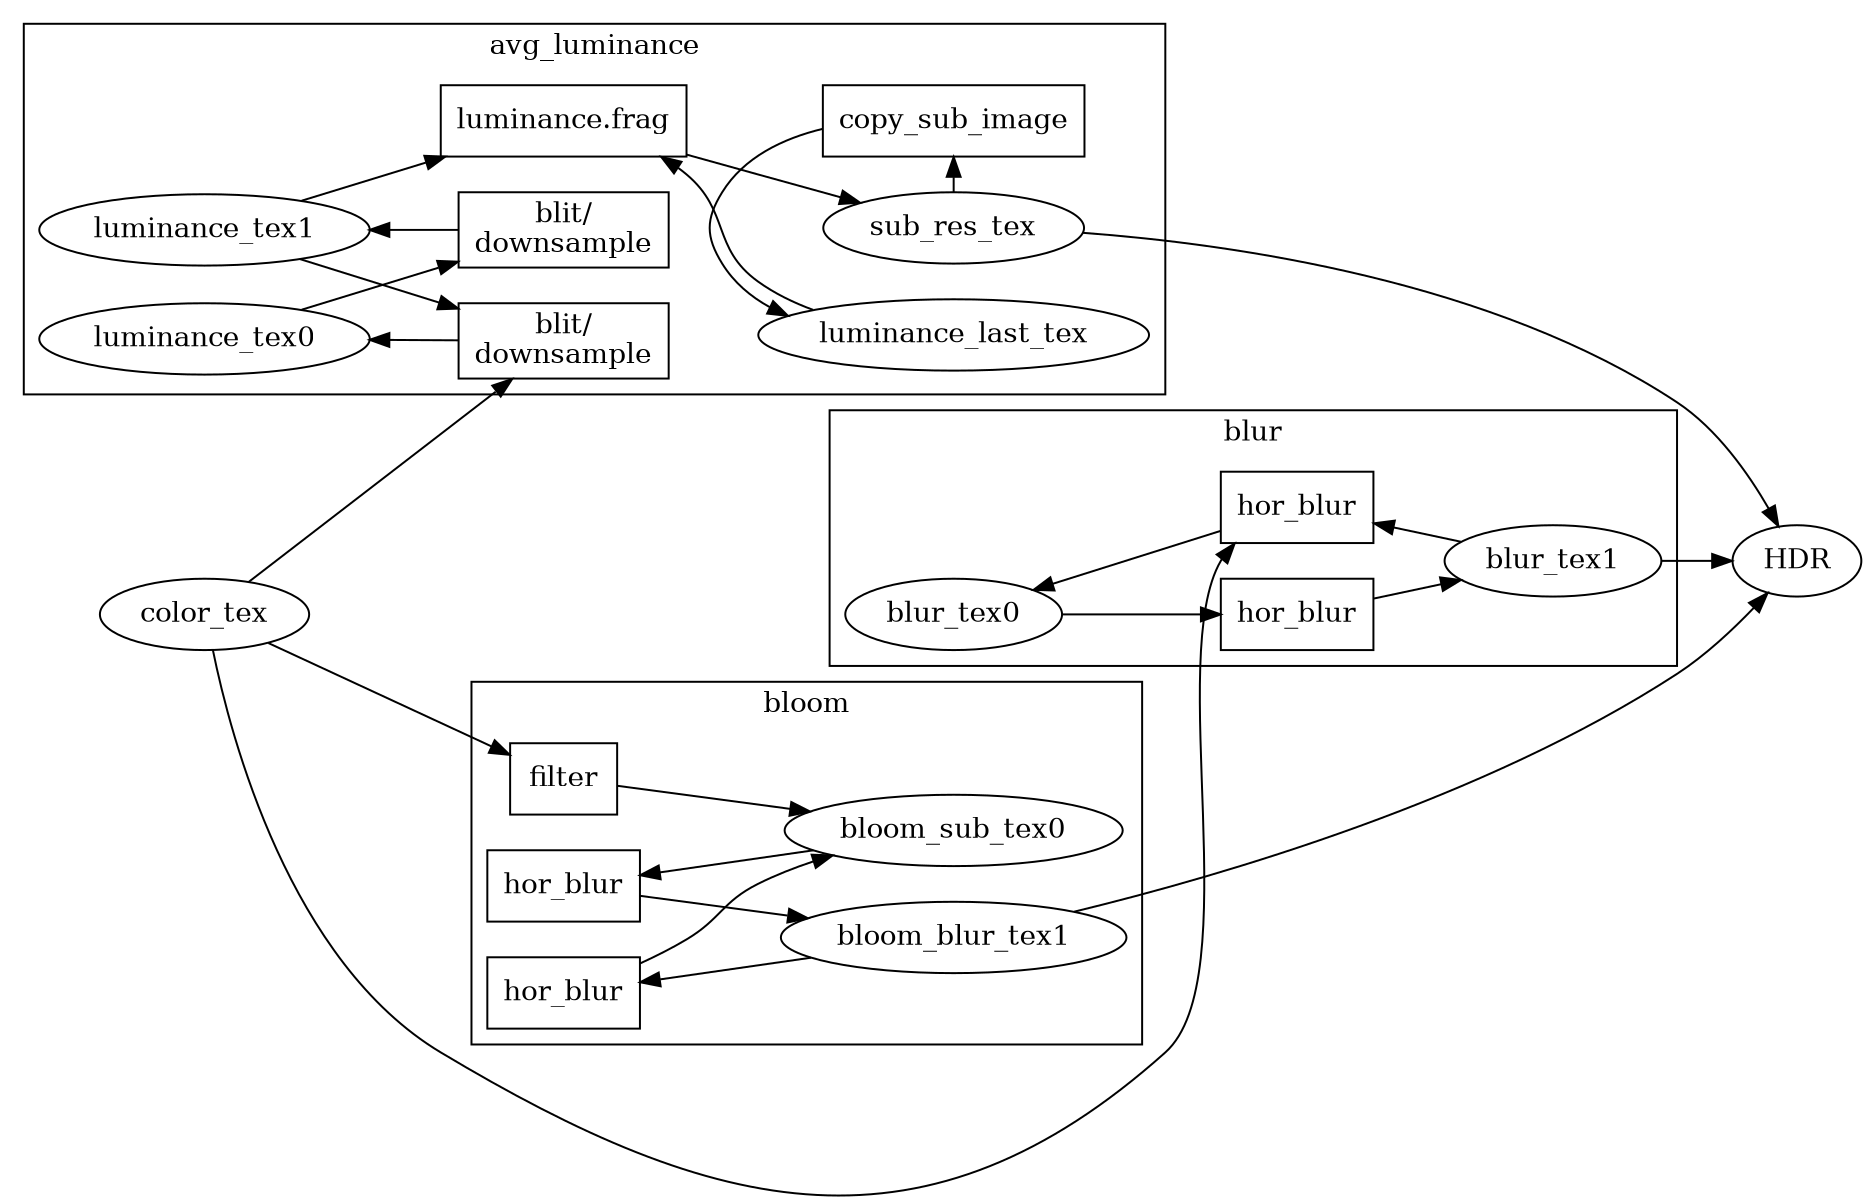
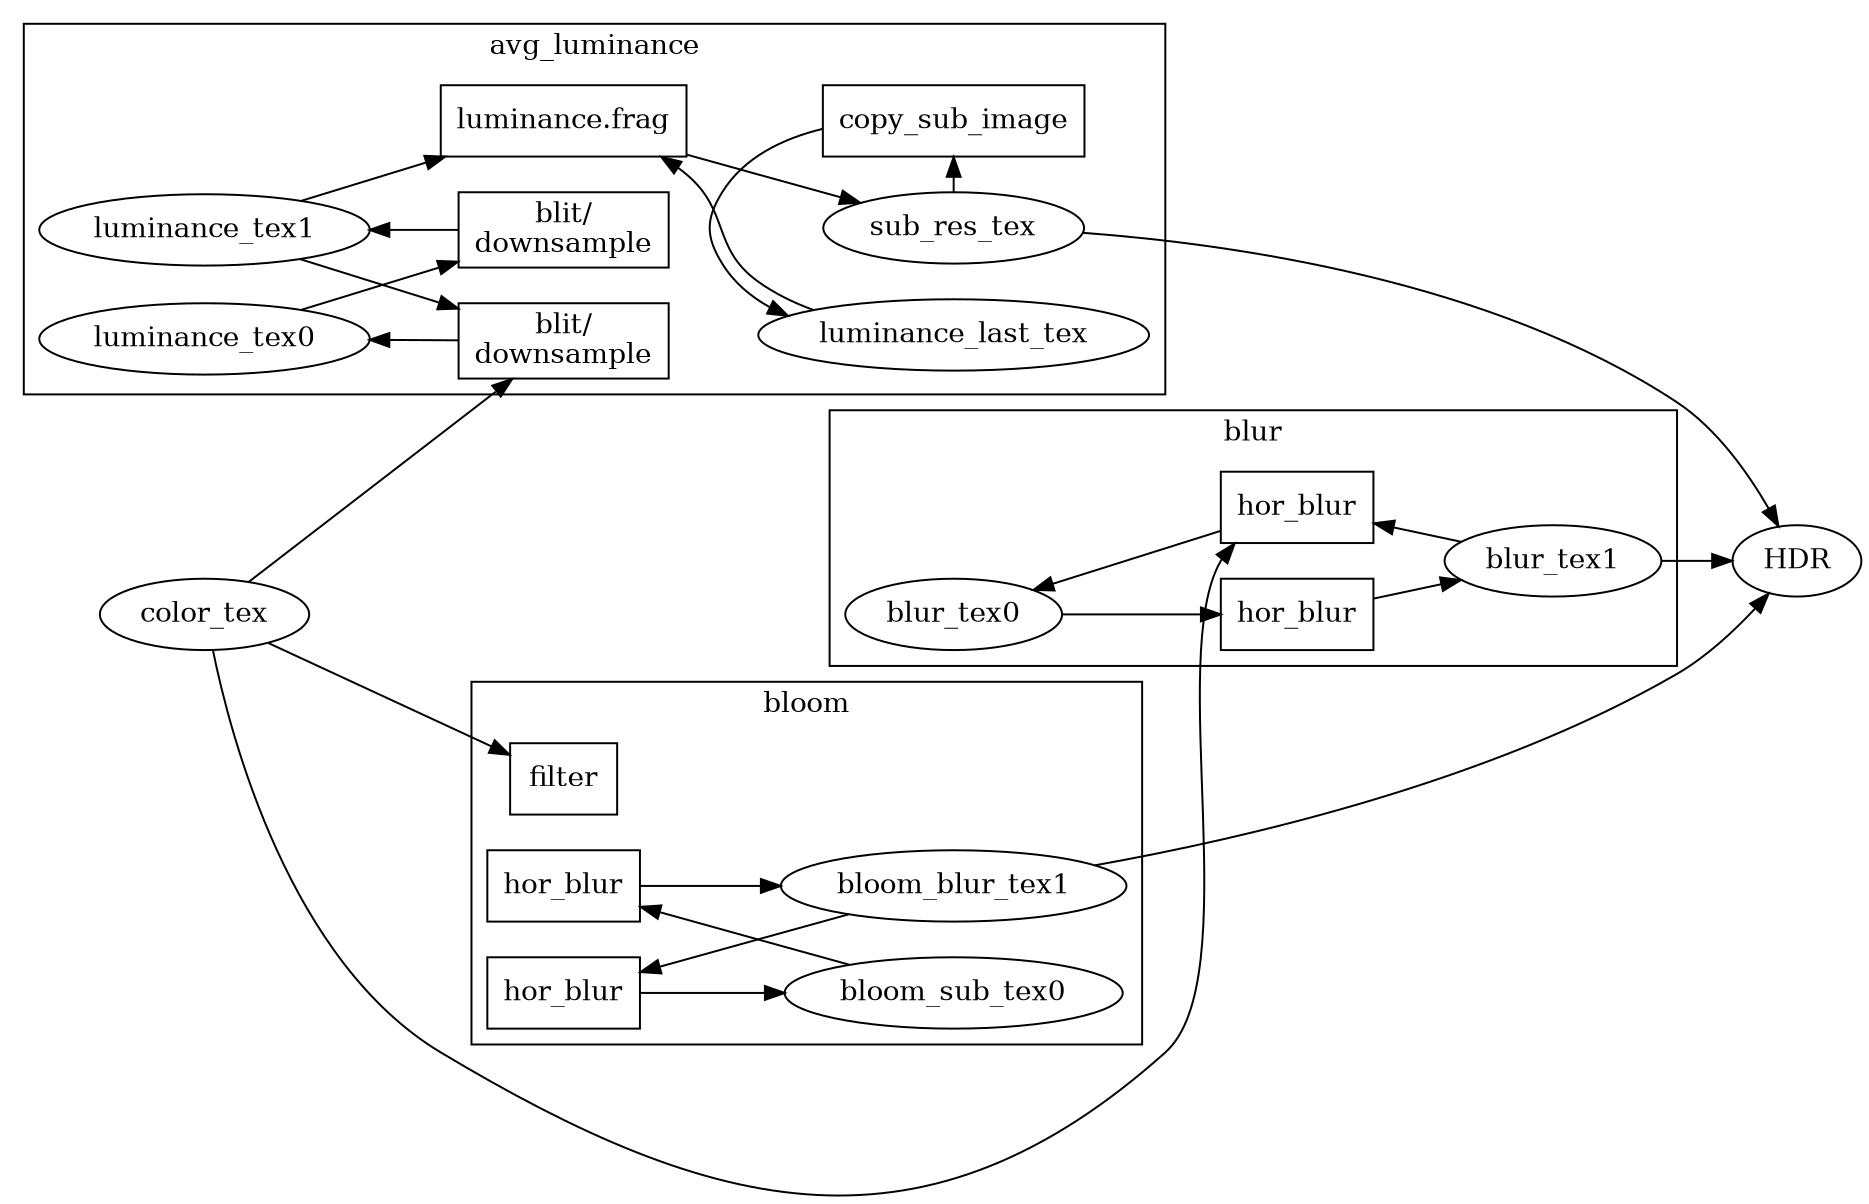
(704, 797) -> none
